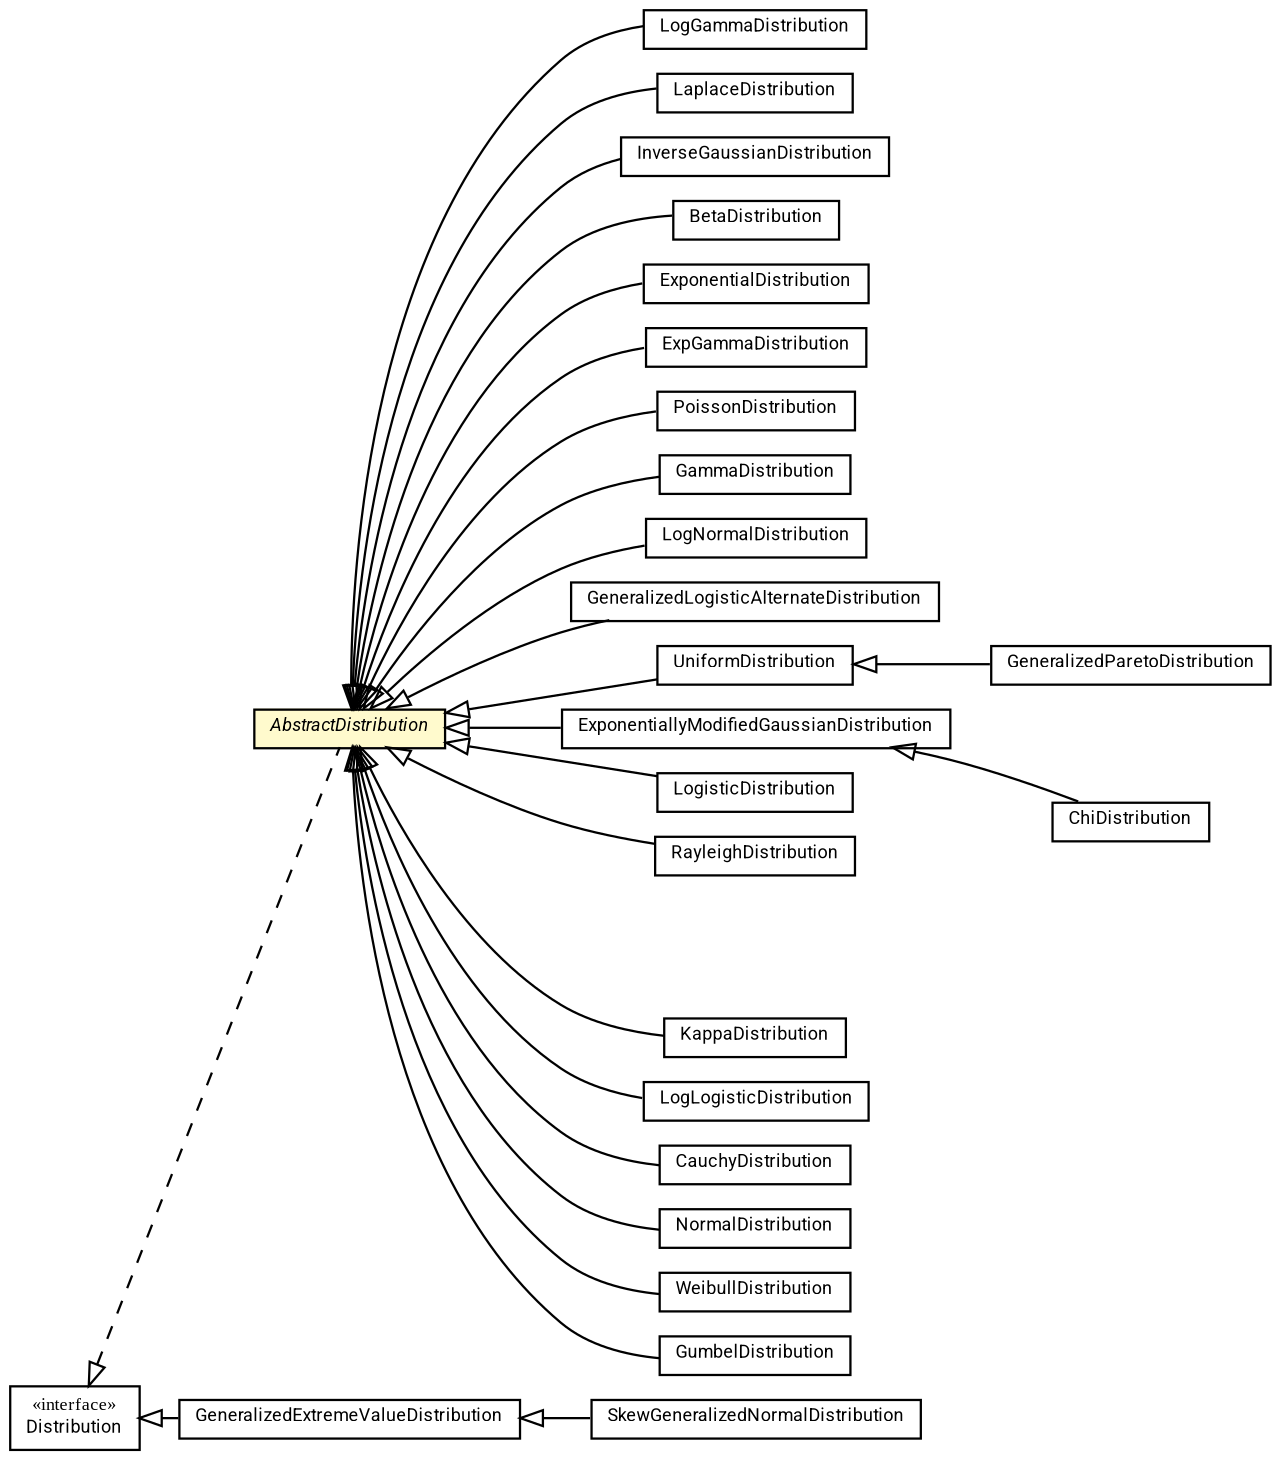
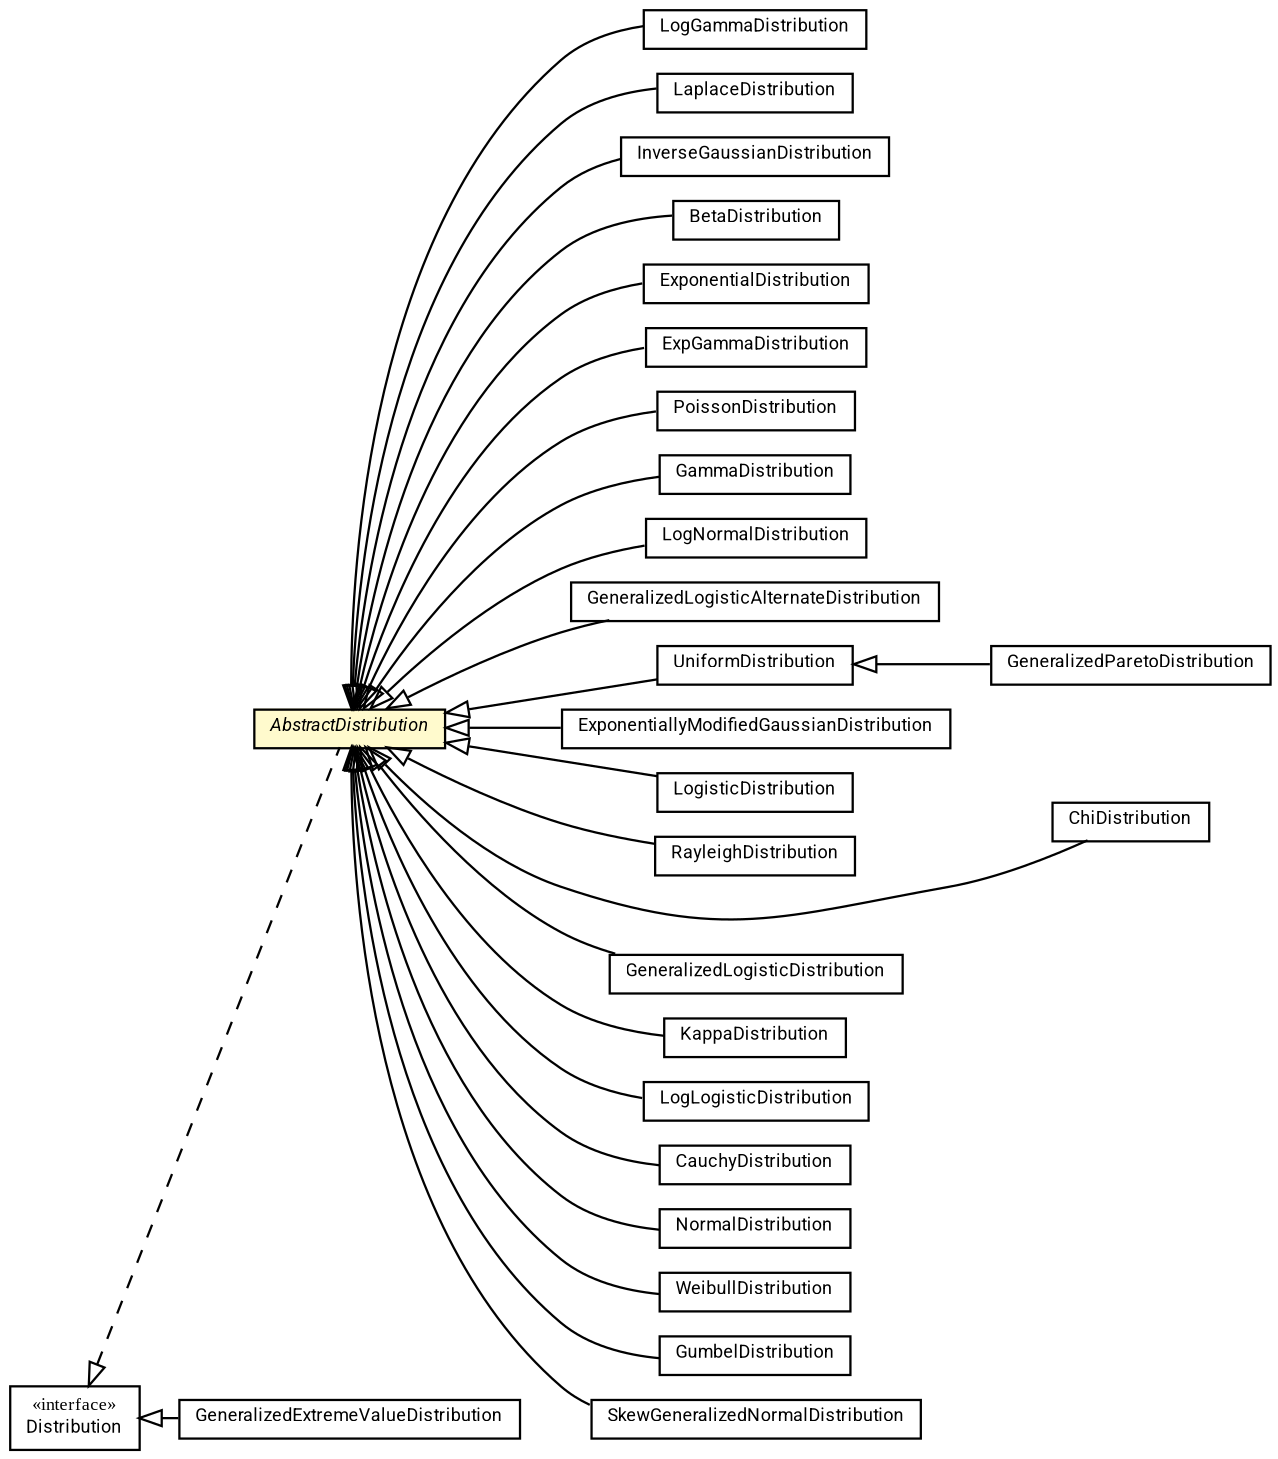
(997, 773) -> (720, 919)
none -> (755, 973)
(567, 1418) -> (402, 1117)
